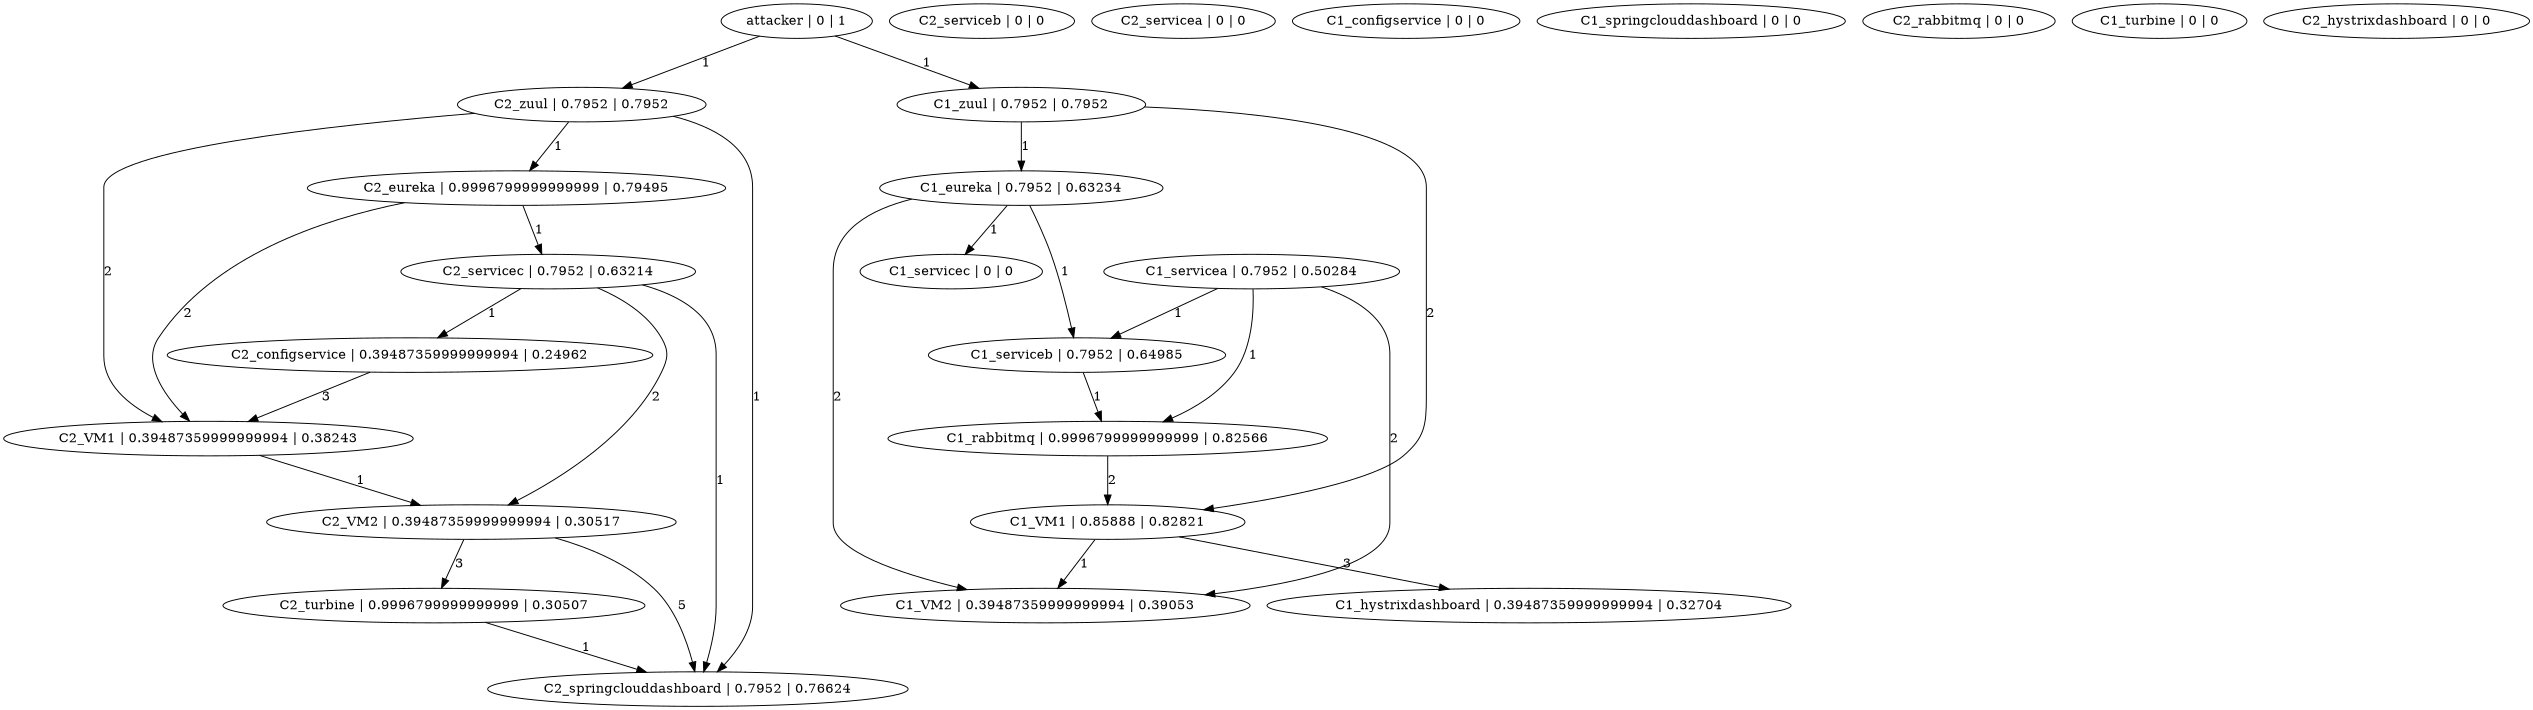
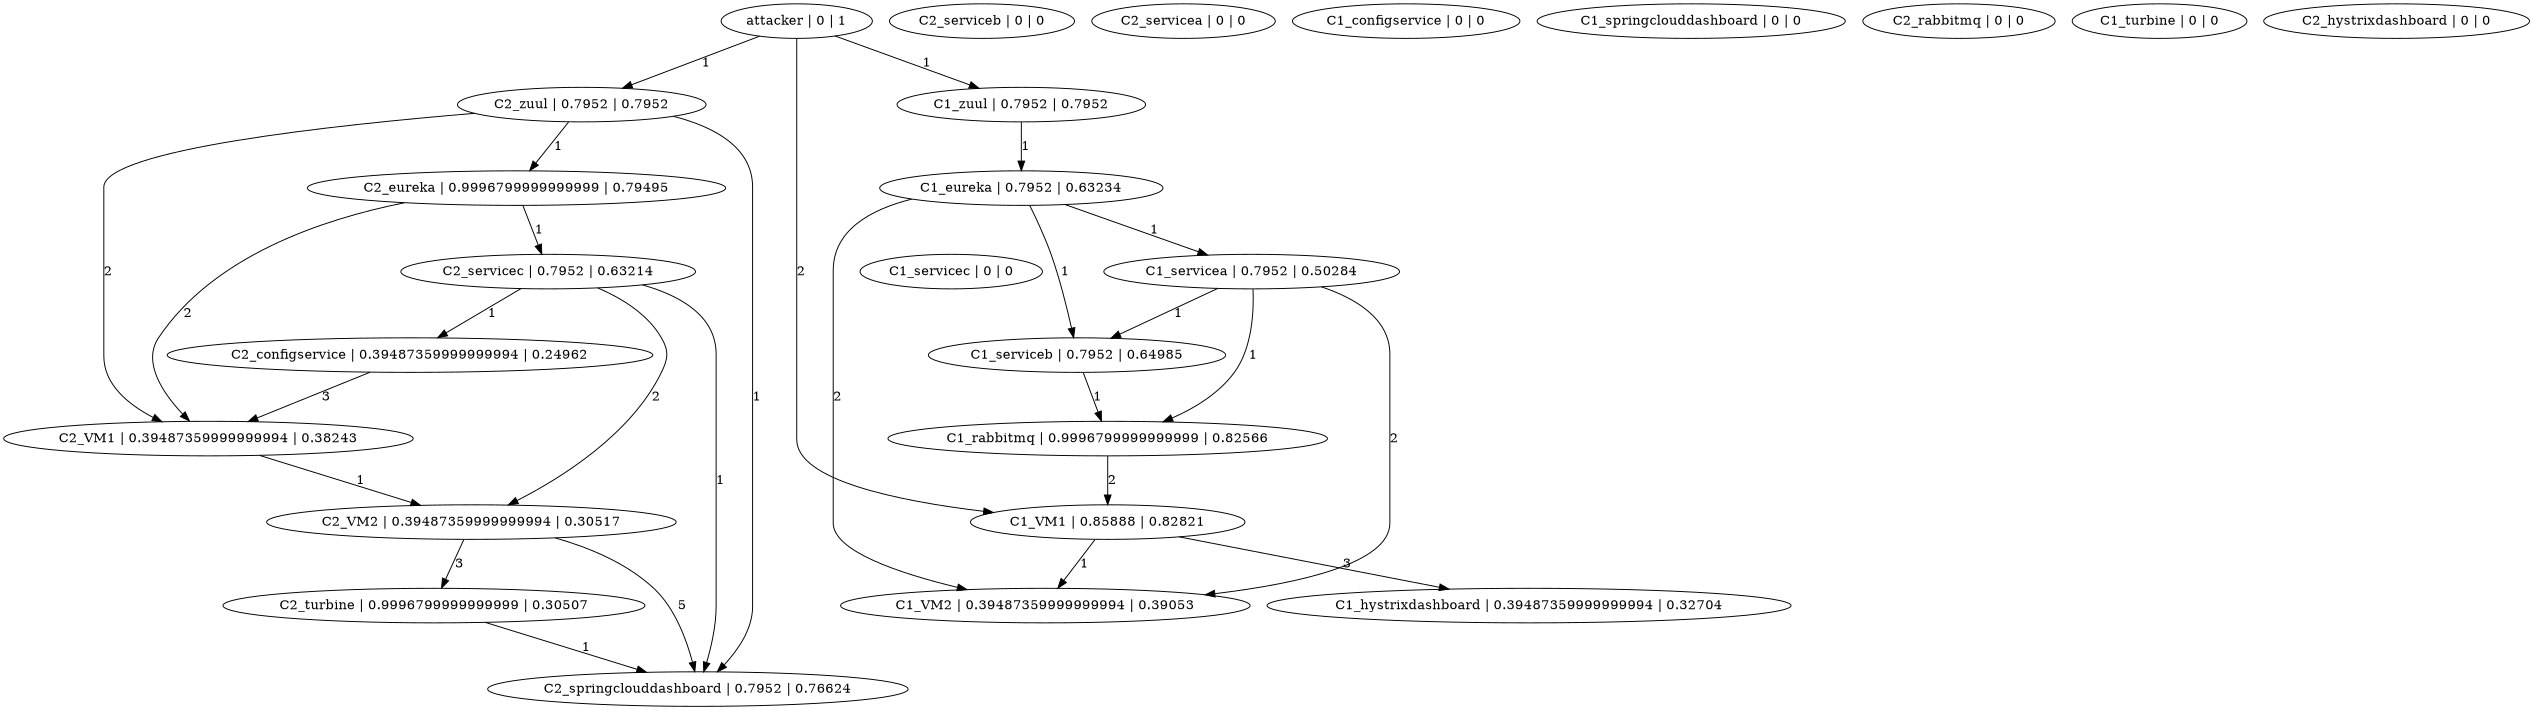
(989, 226) -> (1132, 228)
(1426, 271) -> (797, 344)
